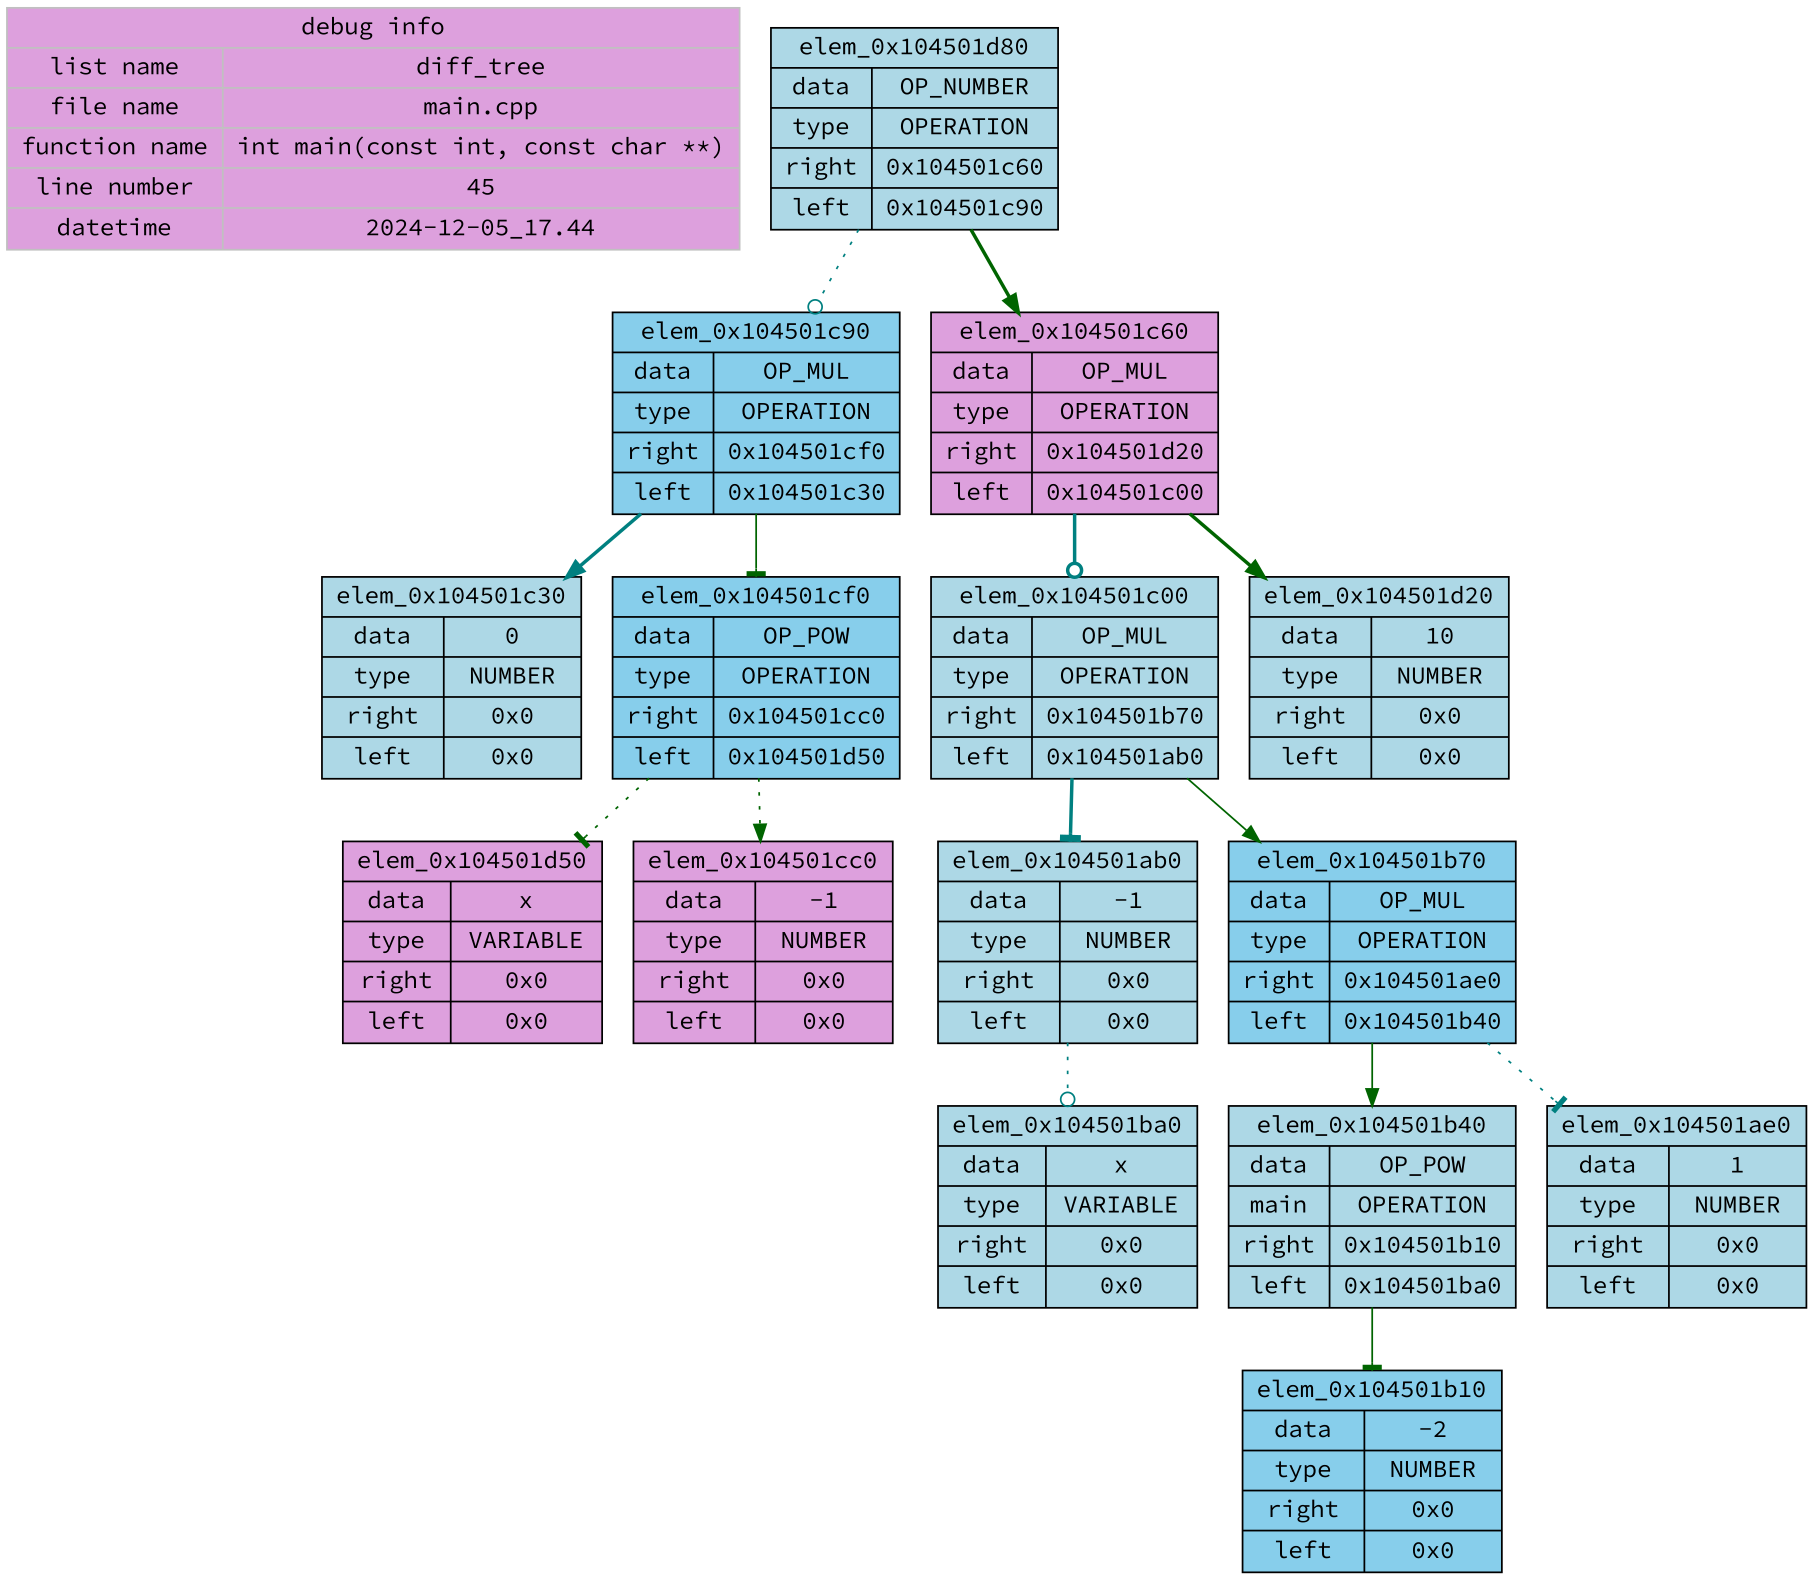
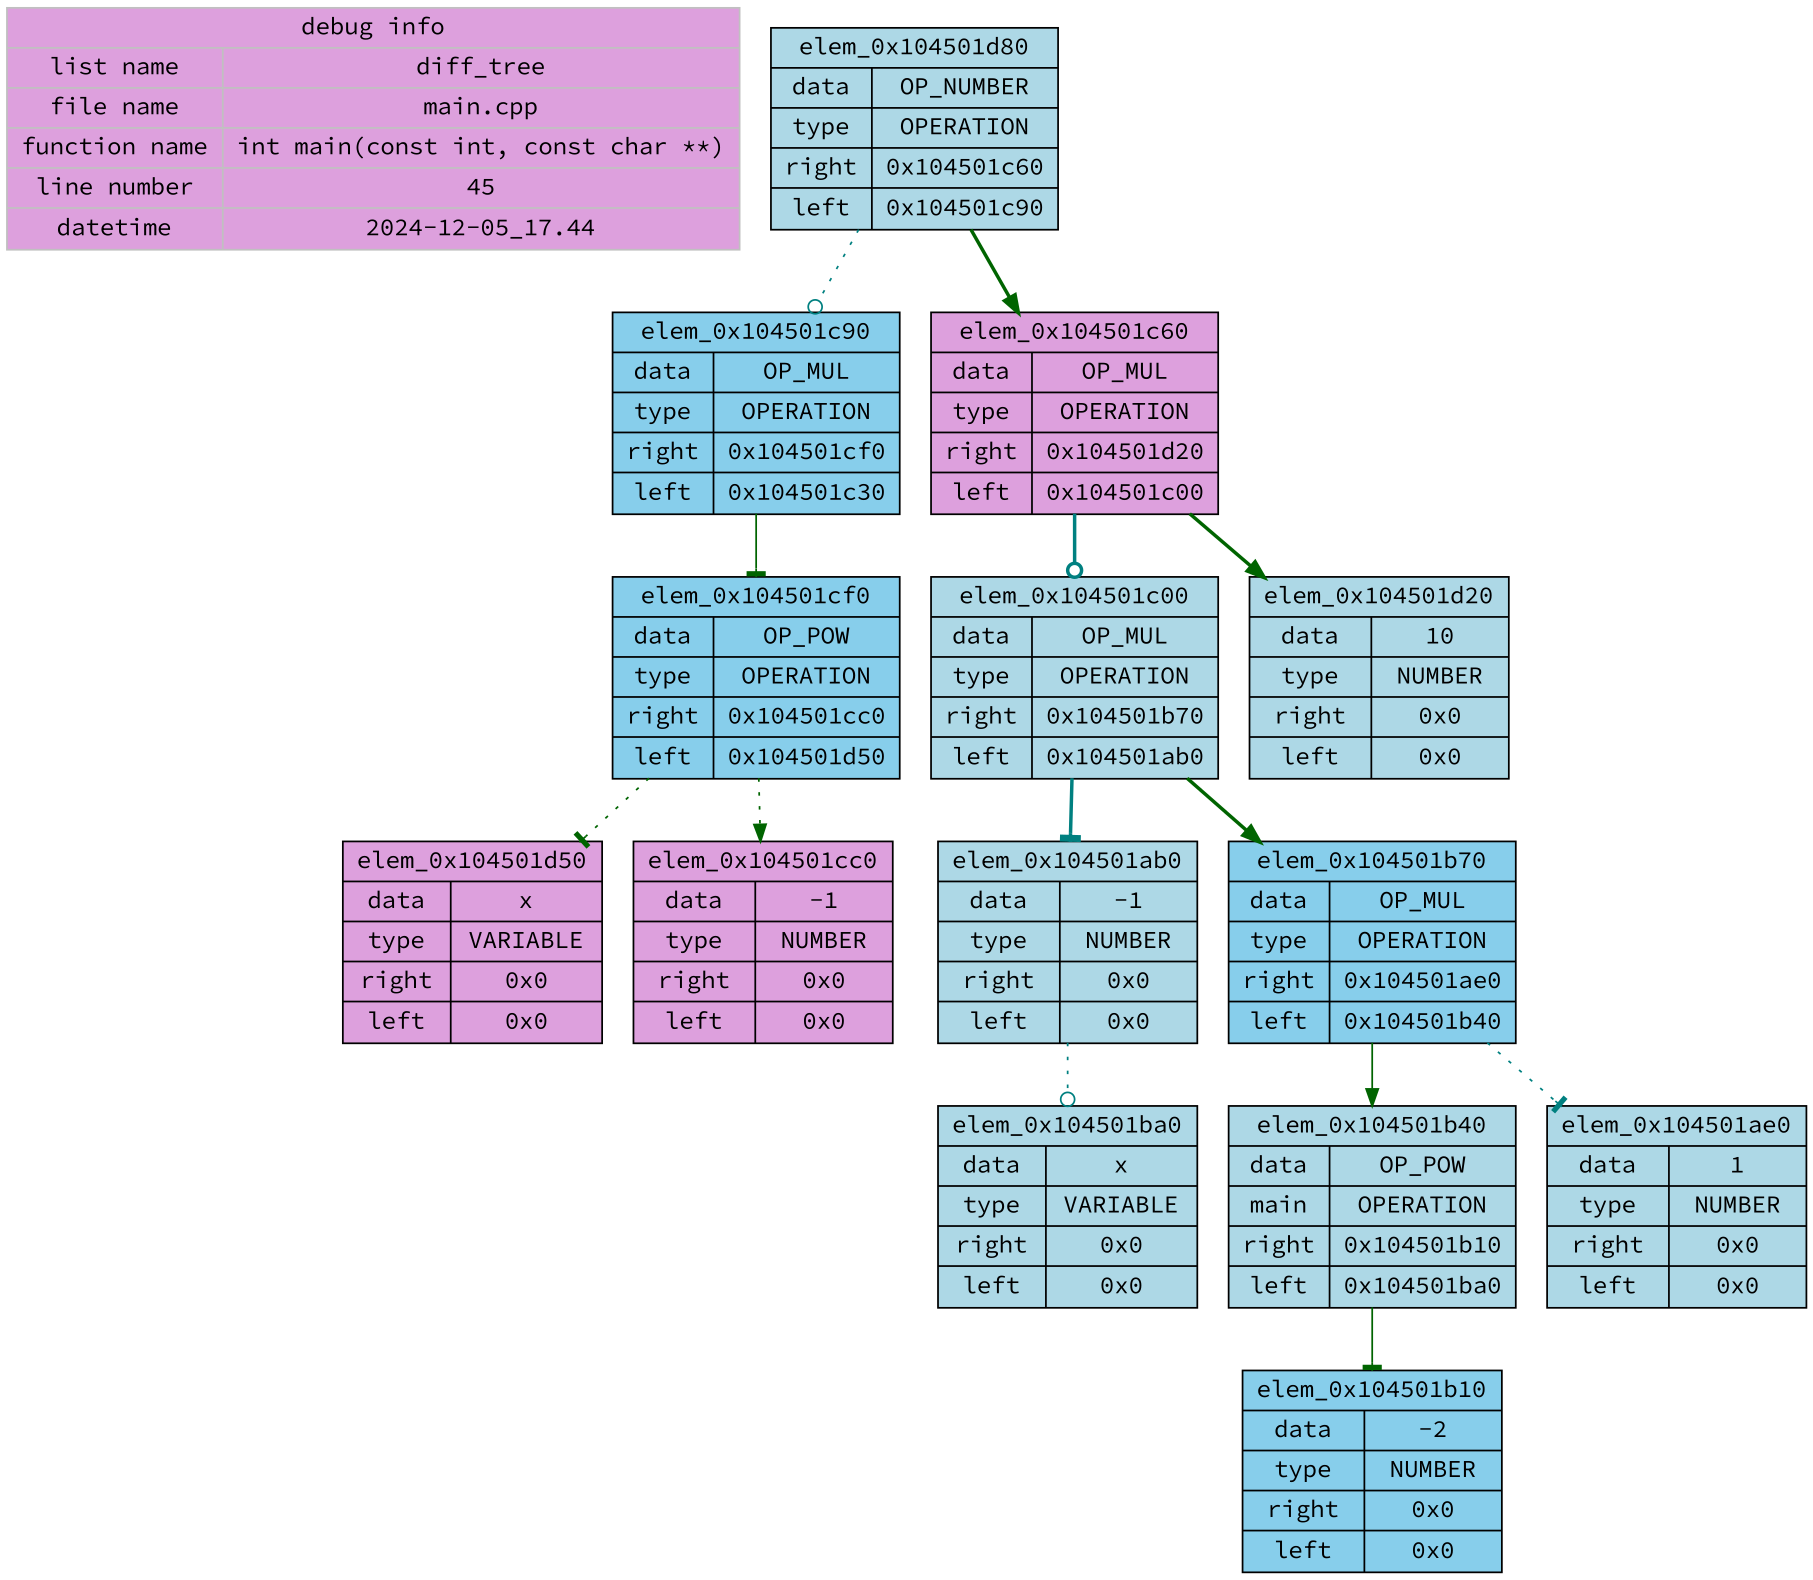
(452, 678) -> none
(1217, 804) -> (1217, 804)
